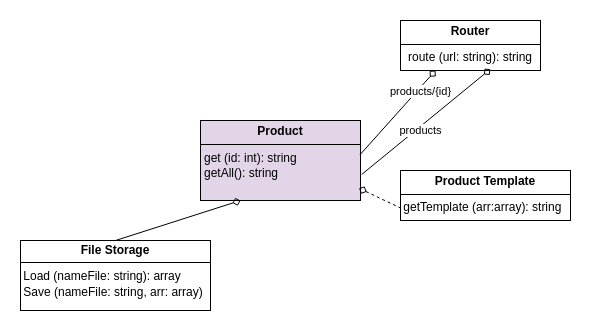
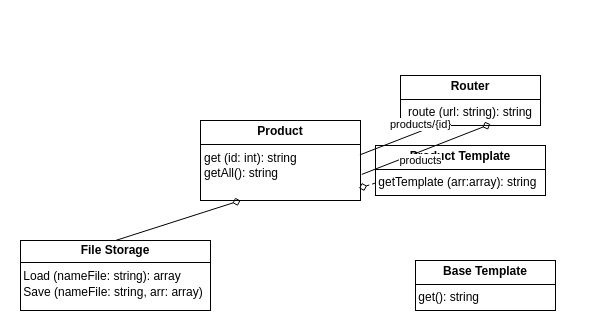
(471, 46) -> (471, 101)
(281, 161) -> (281, 161)
(486, 196) -> (461, 171)
none -> (486, 286)
